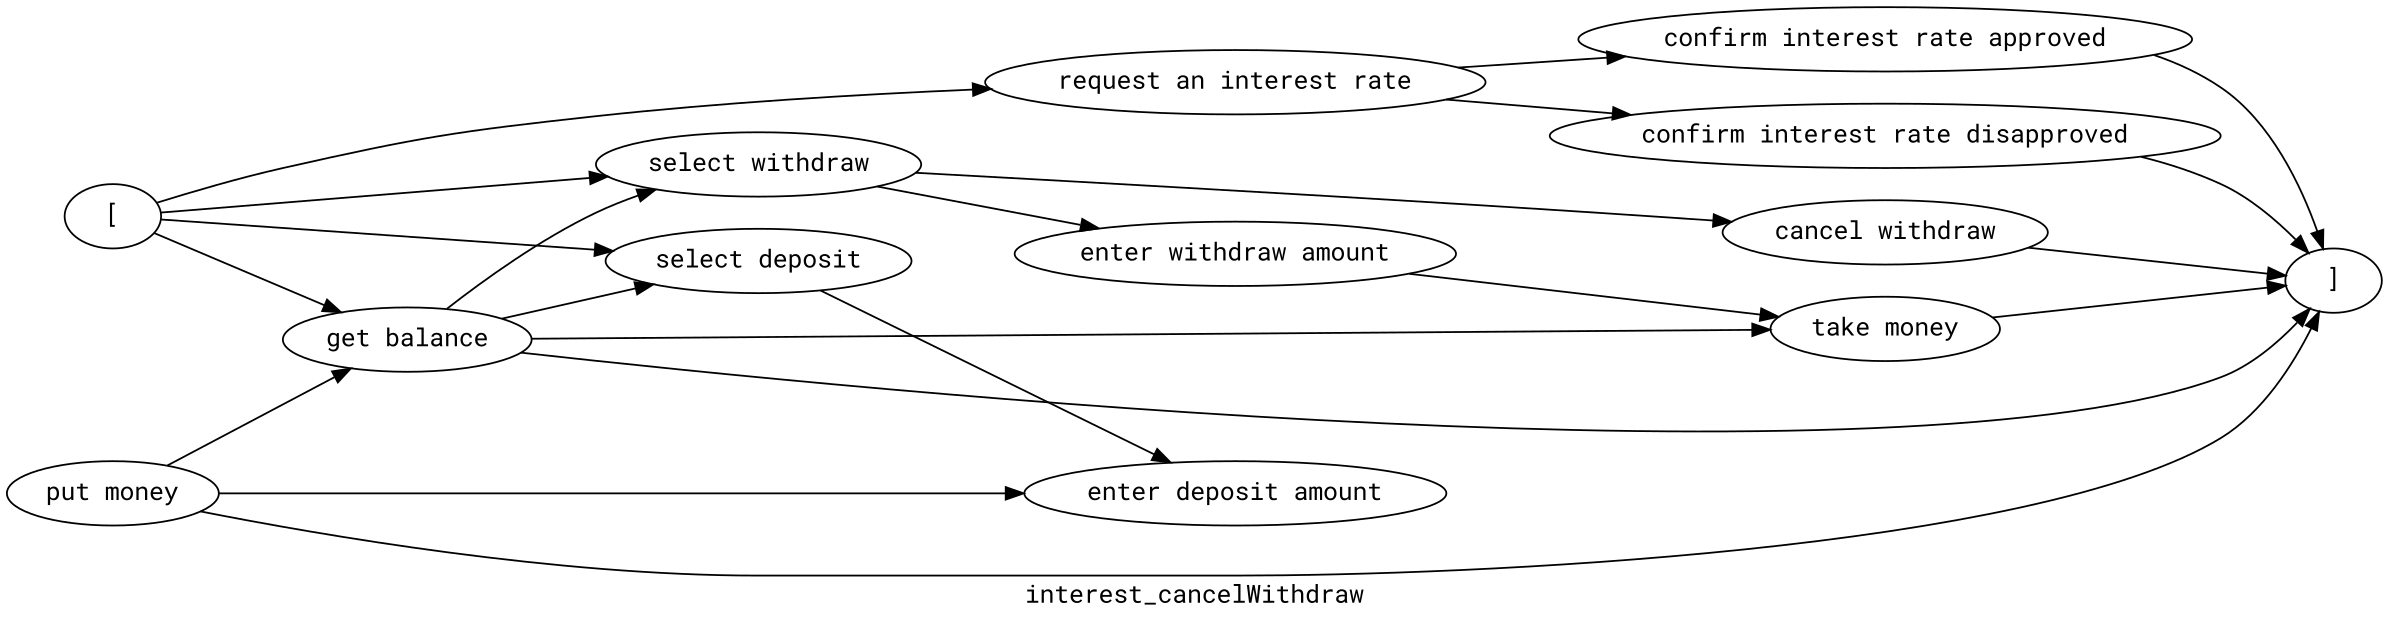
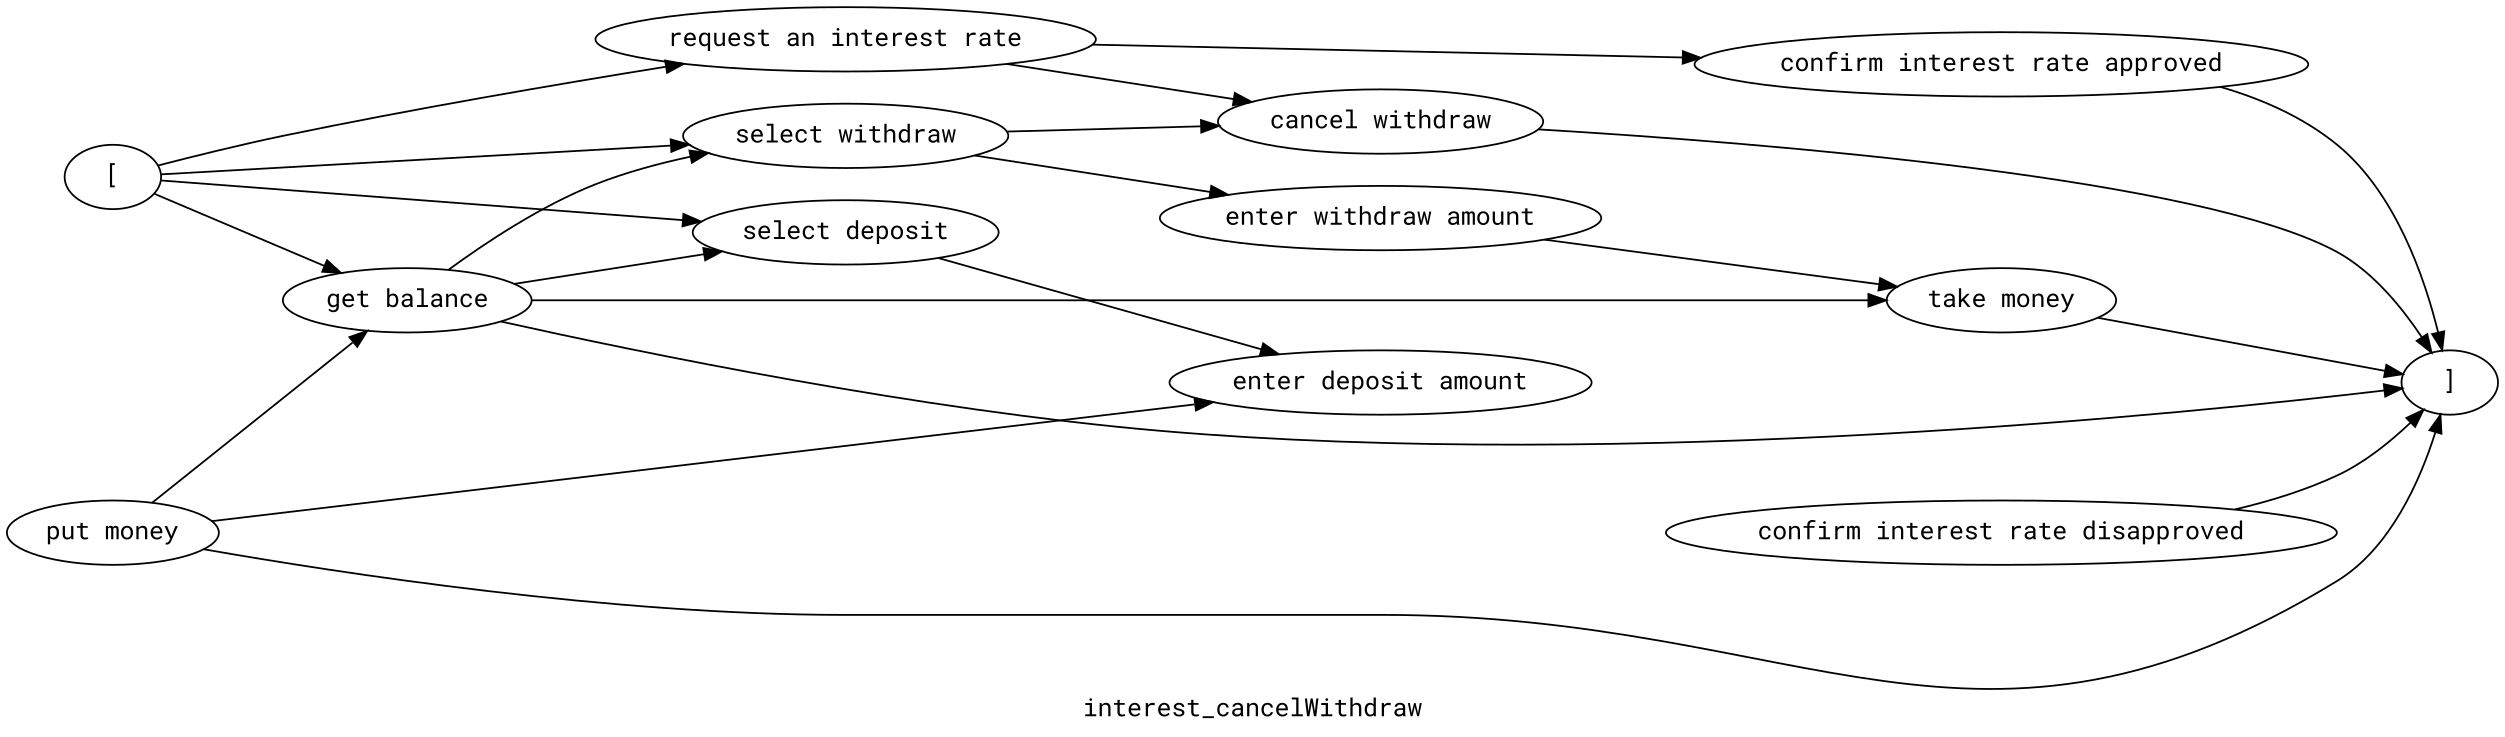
(1529, 106) -> (1120, 82)
